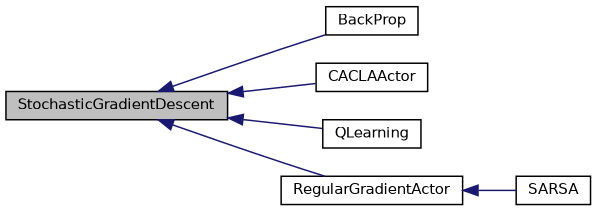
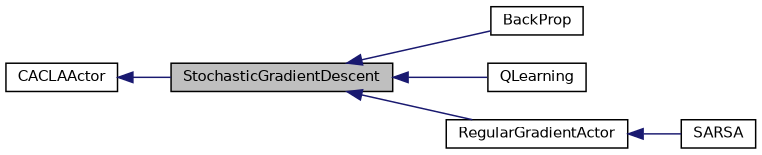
(279, 88) -> (152, 77)
